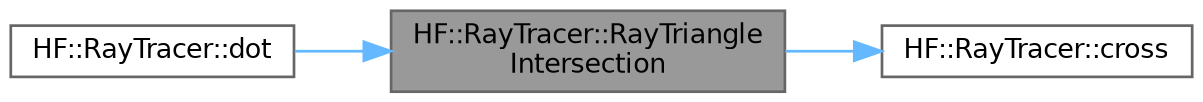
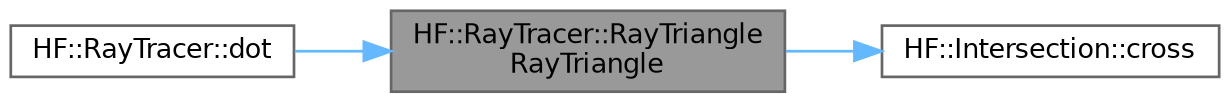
(588, 51) -> (588, 51)
(1037, 51) -> (1051, 51)
